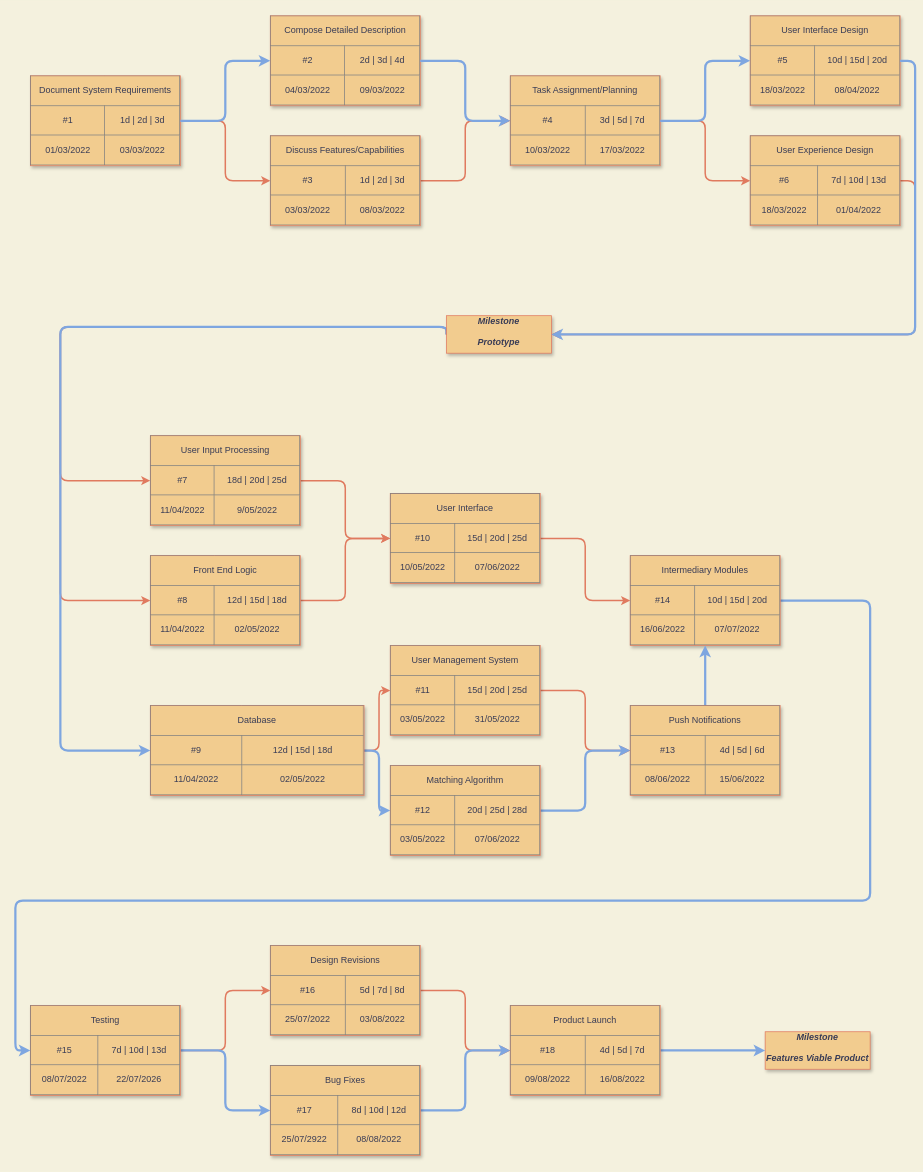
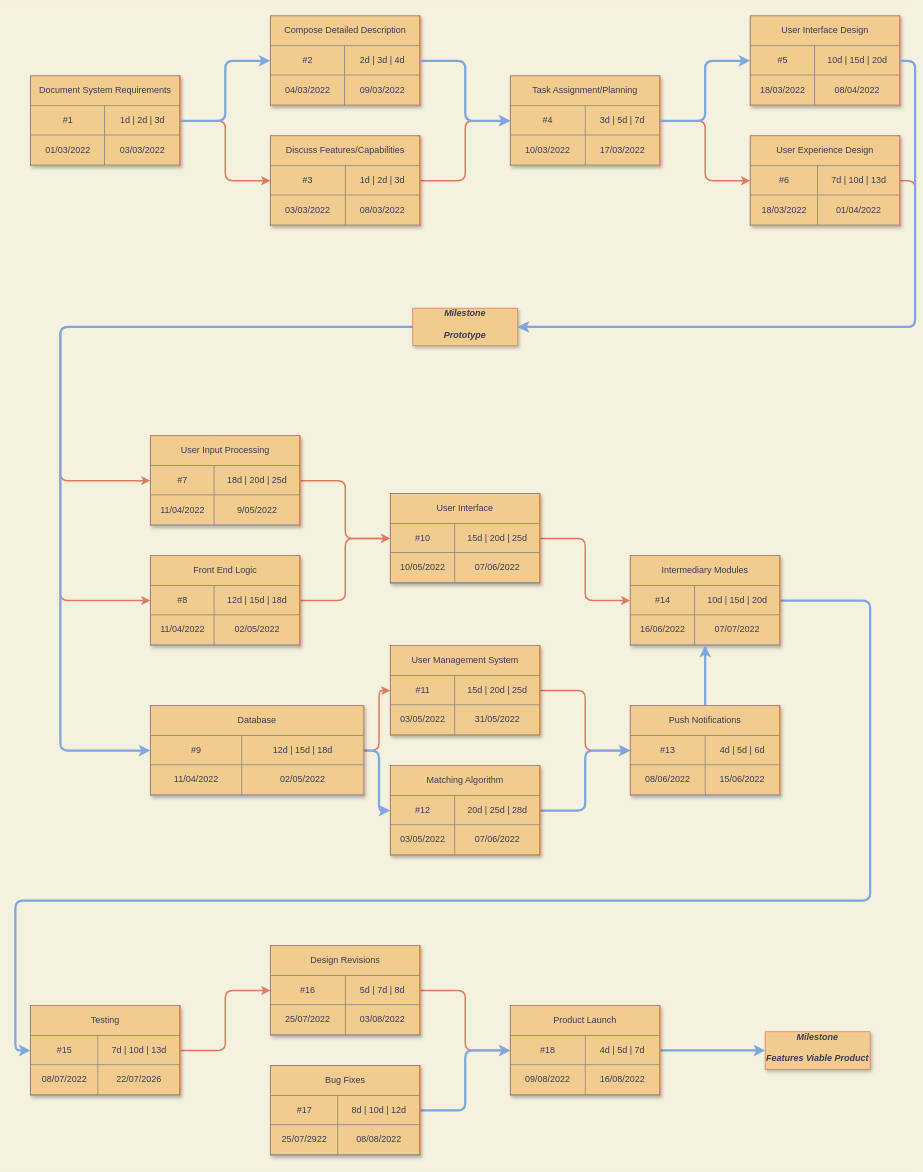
(499, 334) -> (465, 327)
(225, 1096) -> none
